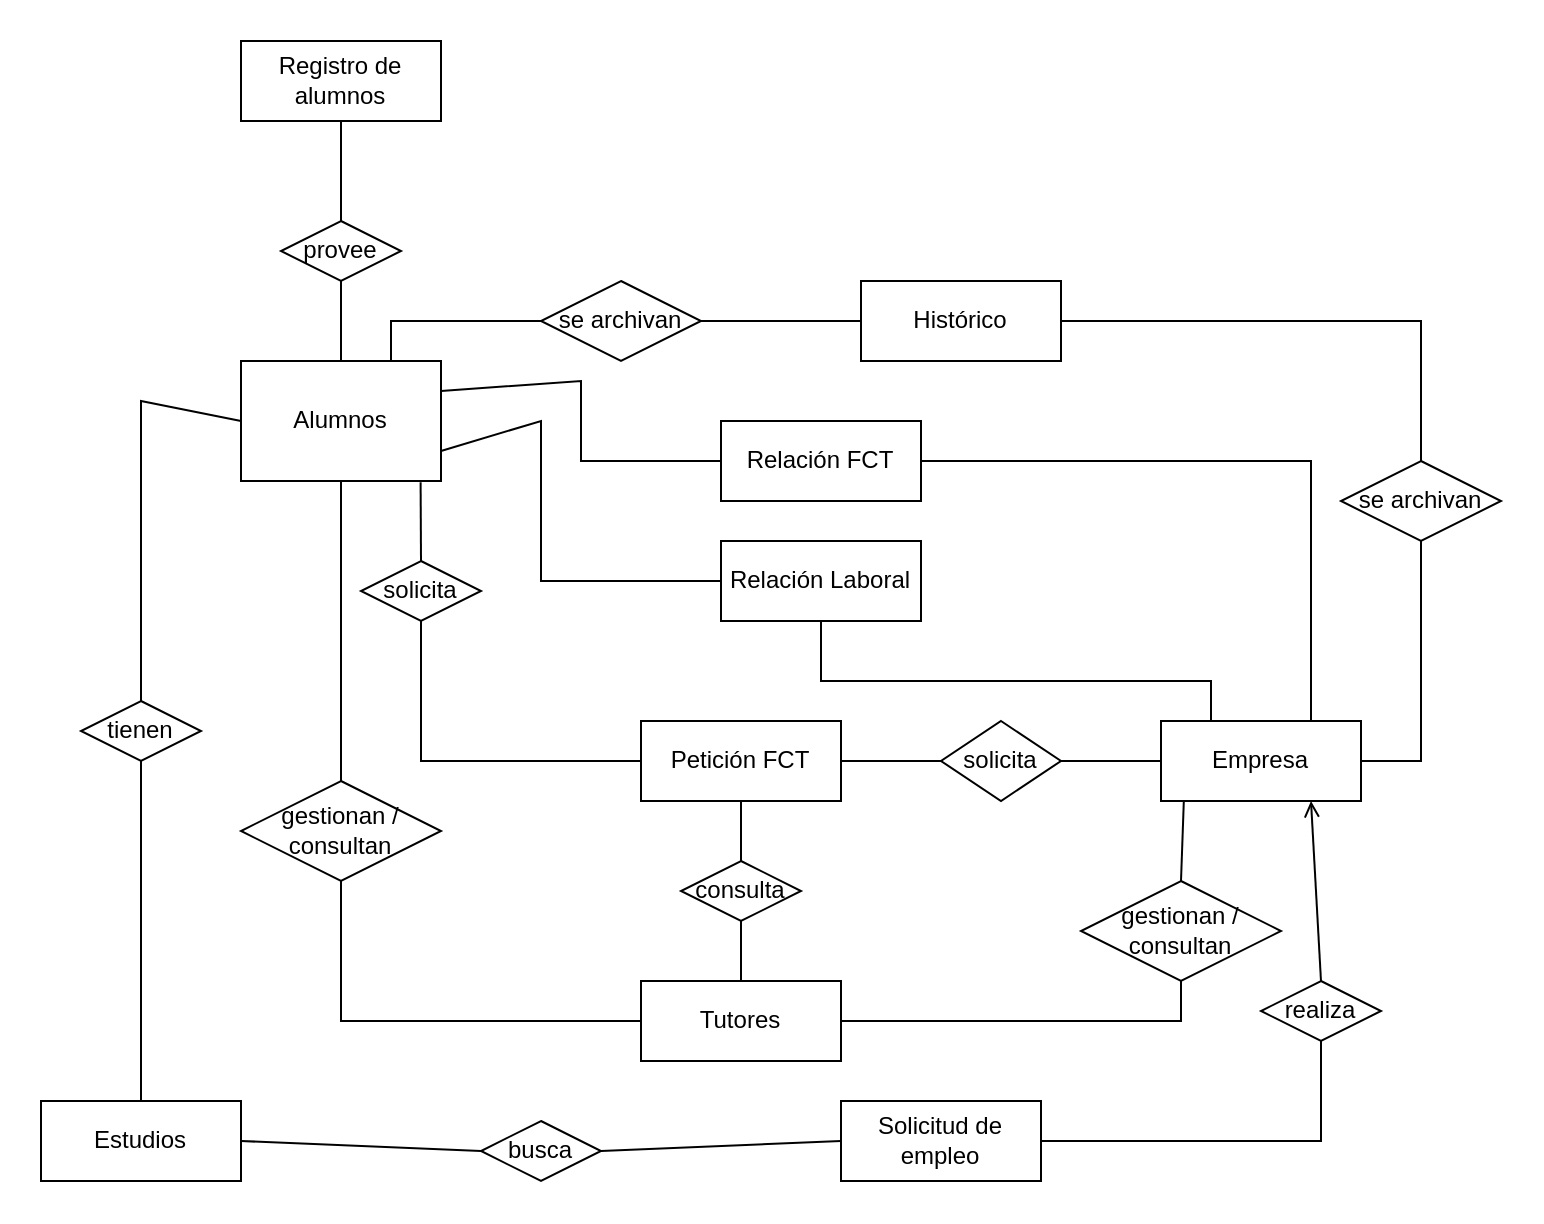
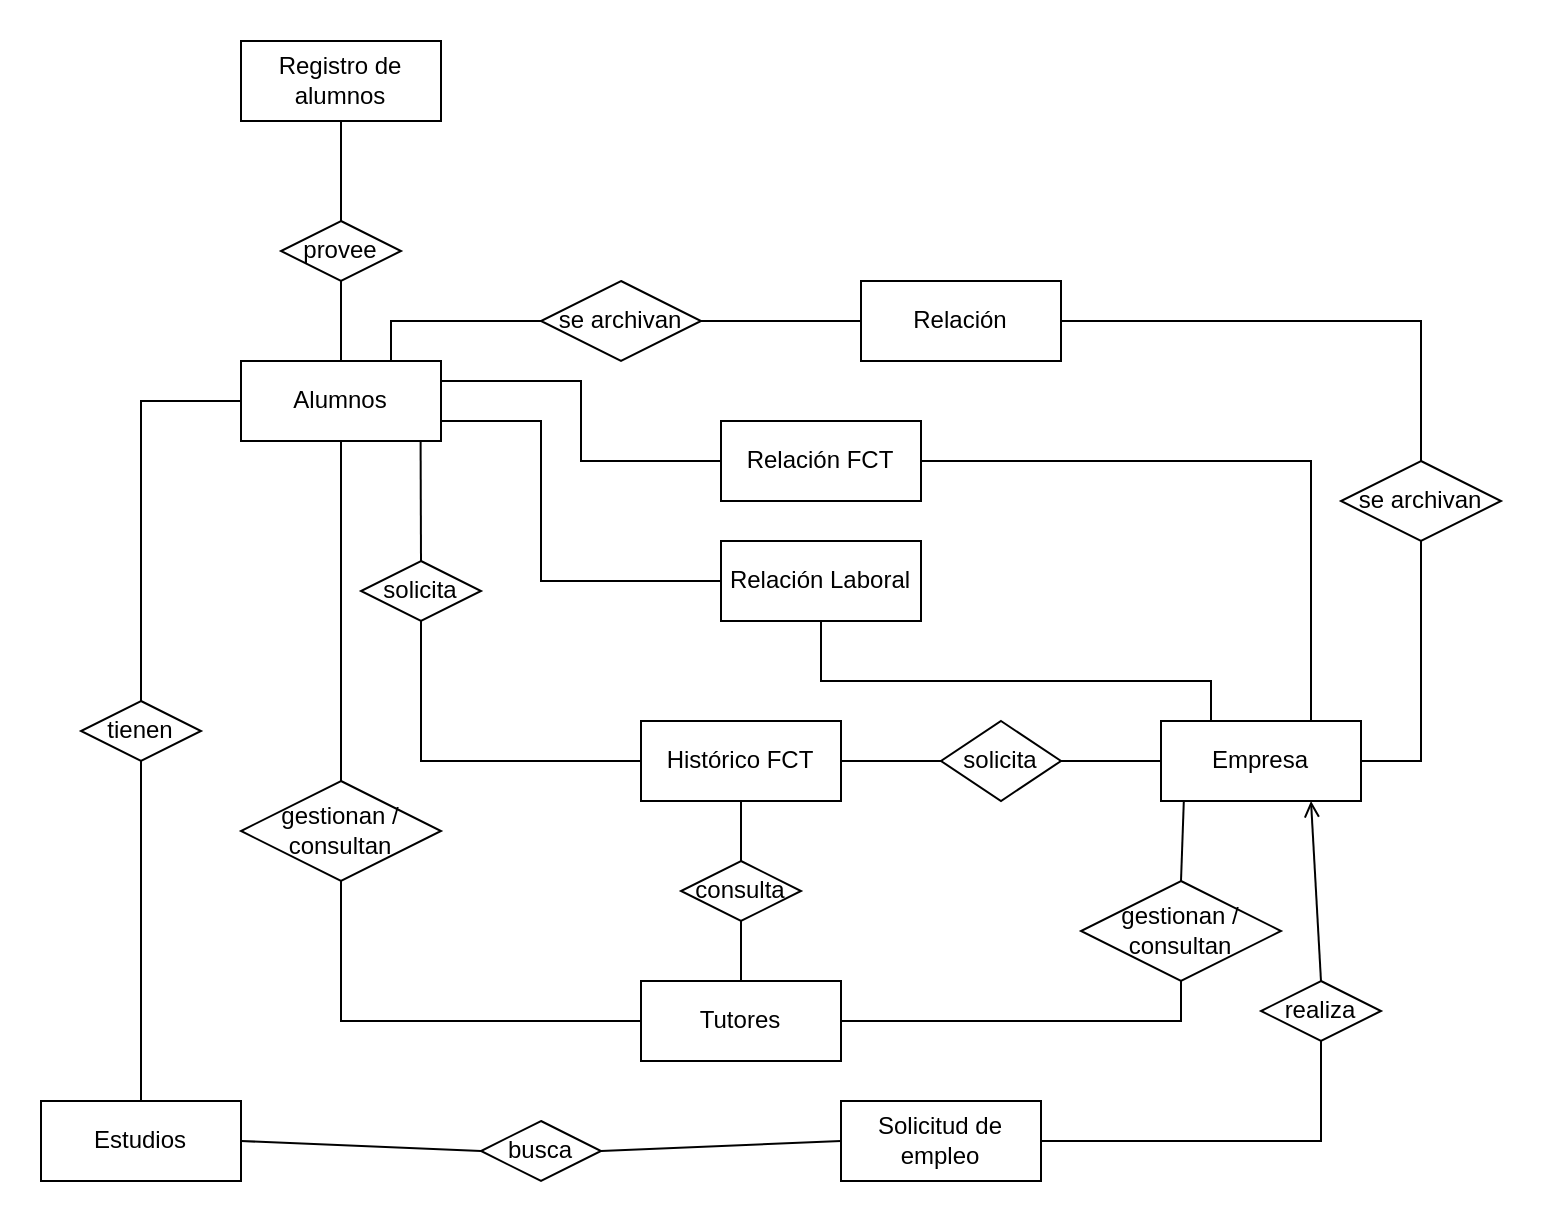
(961, 321) -> (961, 321)
(341, 421) -> (341, 401)
(741, 761) -> (741, 761)
